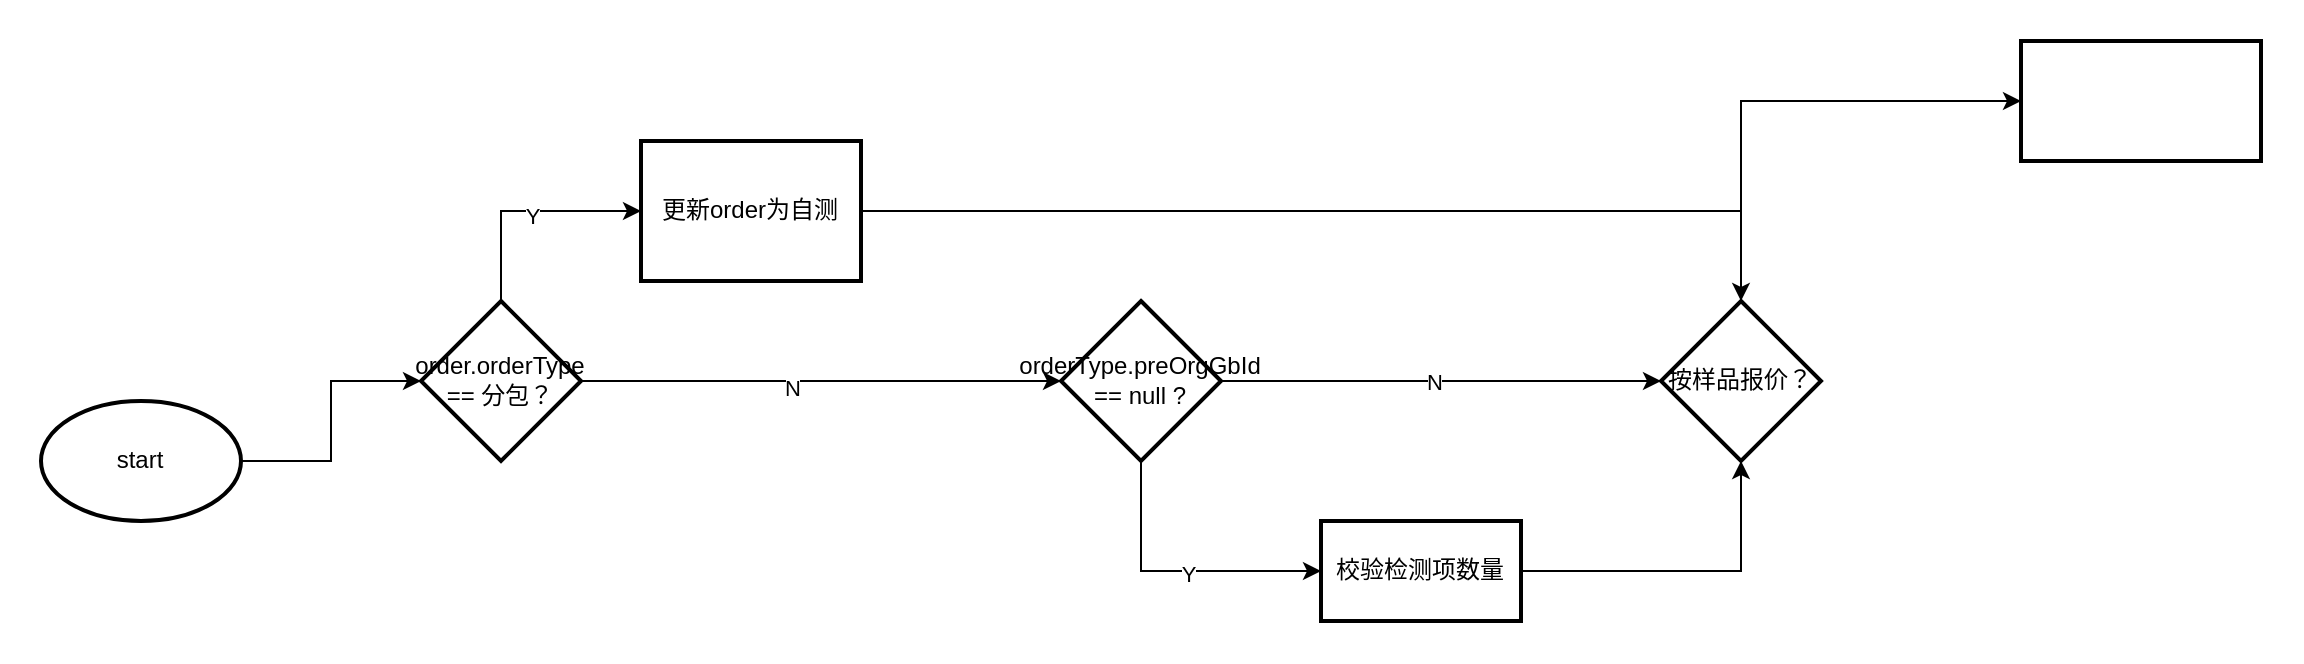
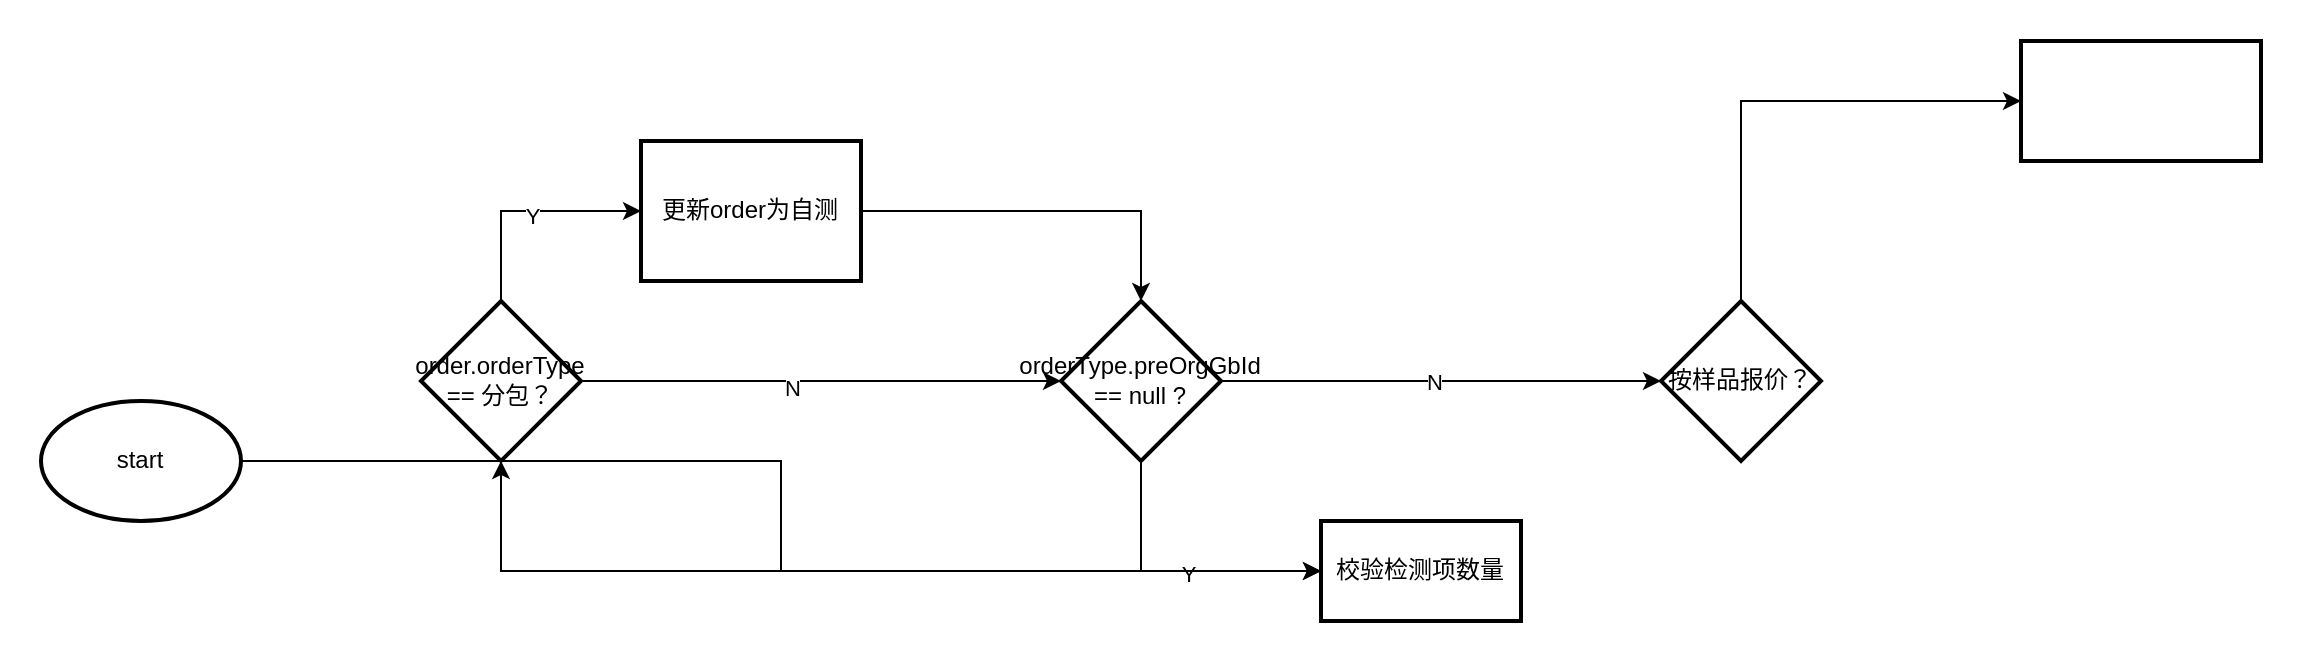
(1437, 211) -> (1141, 248)
(331, 384) -> (607, 461)
(1679, 571) -> (591, 571)
